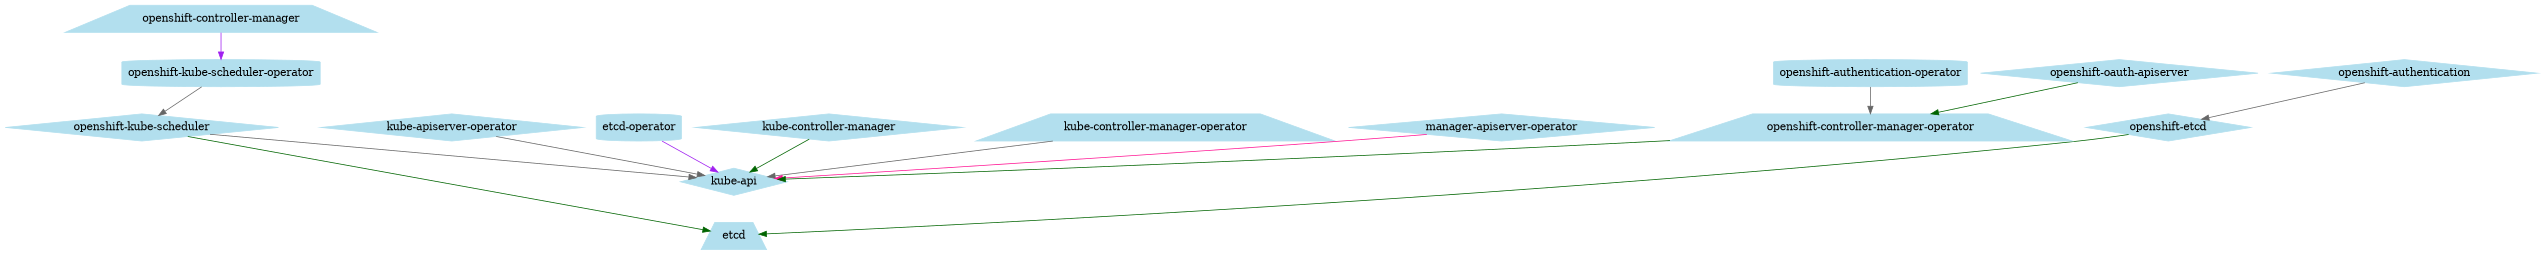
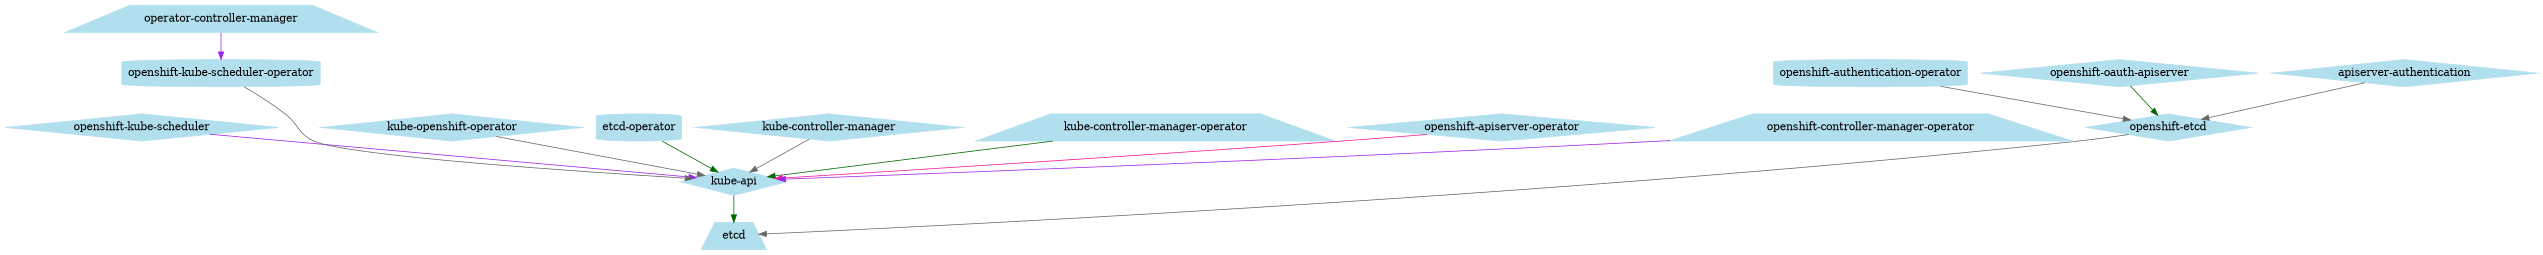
(221, 19) -> (221, 19)
(2404, 73) -> (2404, 73)
(1870, 97) -> (2032, 103)
(2008, 97) -> (2141, 98)
(183, 99) -> (454, 161)
(452, 127) -> (452, 127)
(1502, 127) -> (1502, 127)
(783, 154) -> (783, 154)
(687, 155) -> (687, 155)
(449, 156) -> (449, 156)
(914, 158) -> (914, 158)
(1228, 161) -> (1228, 161)
(445, 183) -> (734, 205)
(1448, 195) -> (1448, 195)
